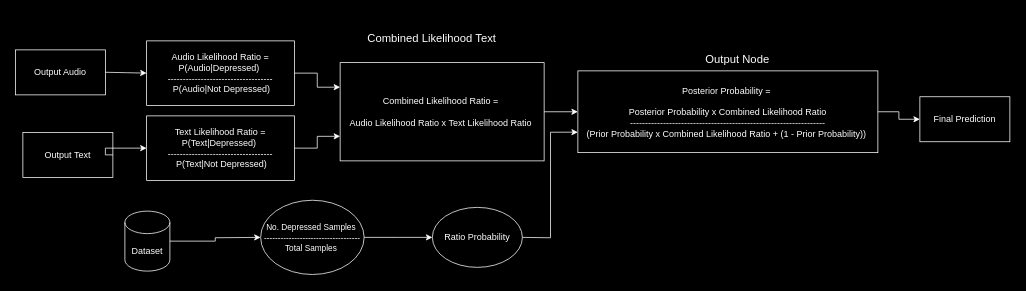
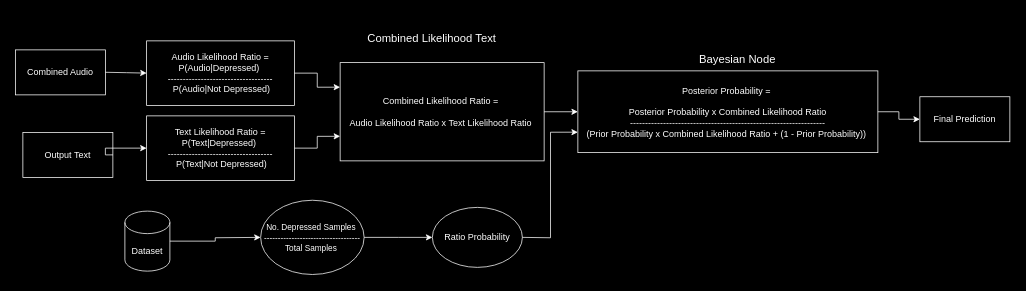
(738, 59) -> (738, 59)
(60, 72) -> (60, 72)
